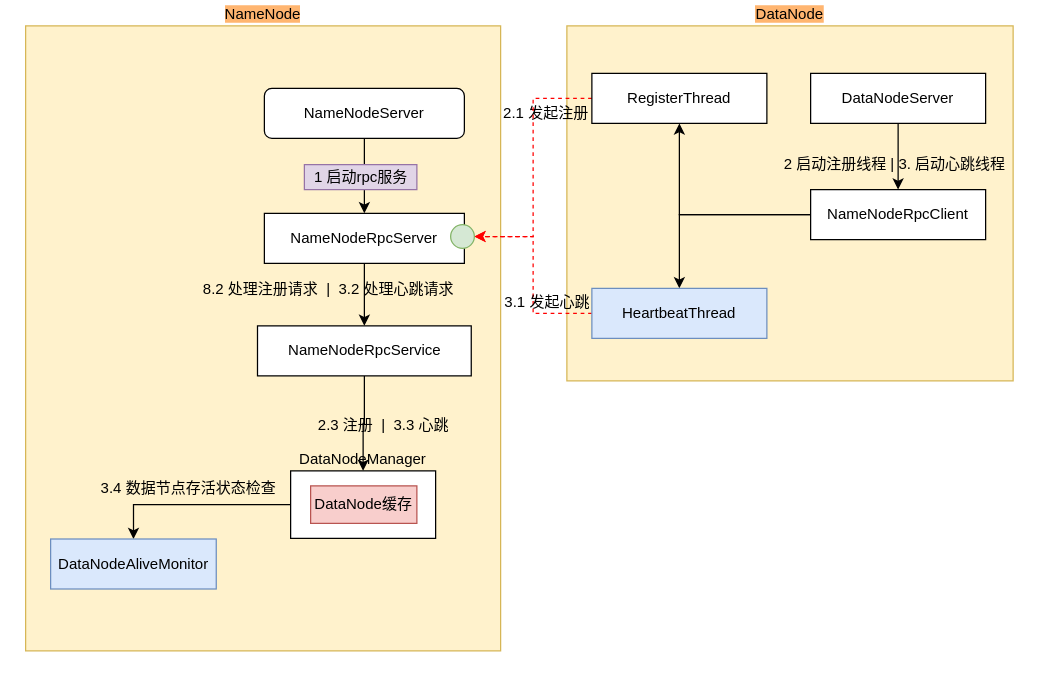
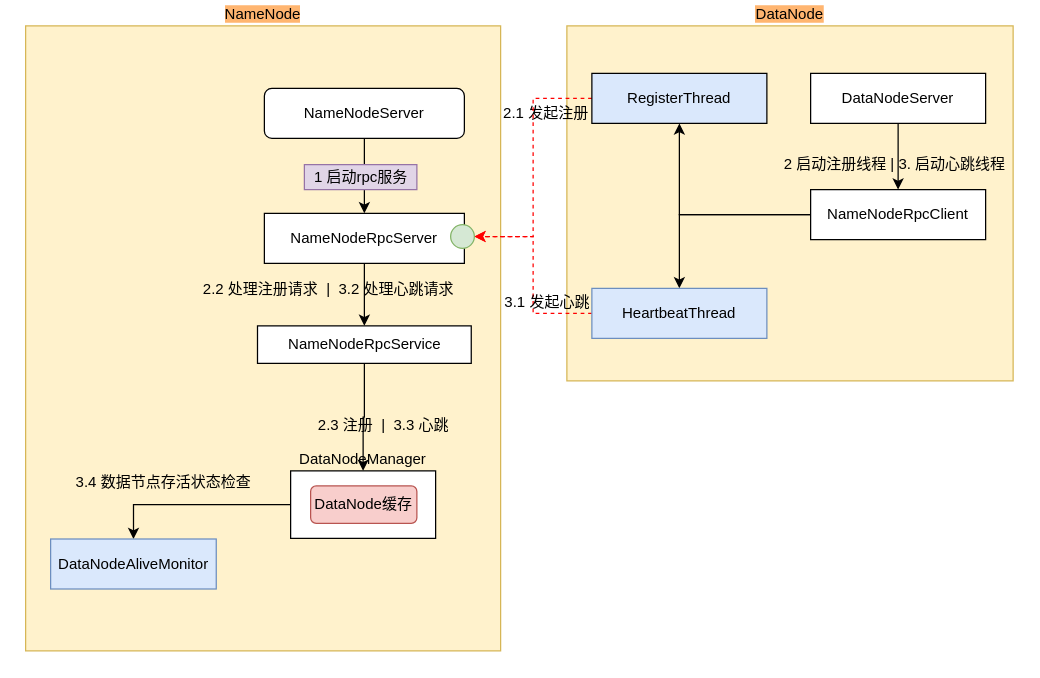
(679, 98) -> (679, 98)
(329, 289) -> (329, 289)
(364, 351) -> (364, 344)
(188, 488) -> (163, 482)
(364, 504) -> (364, 504)
